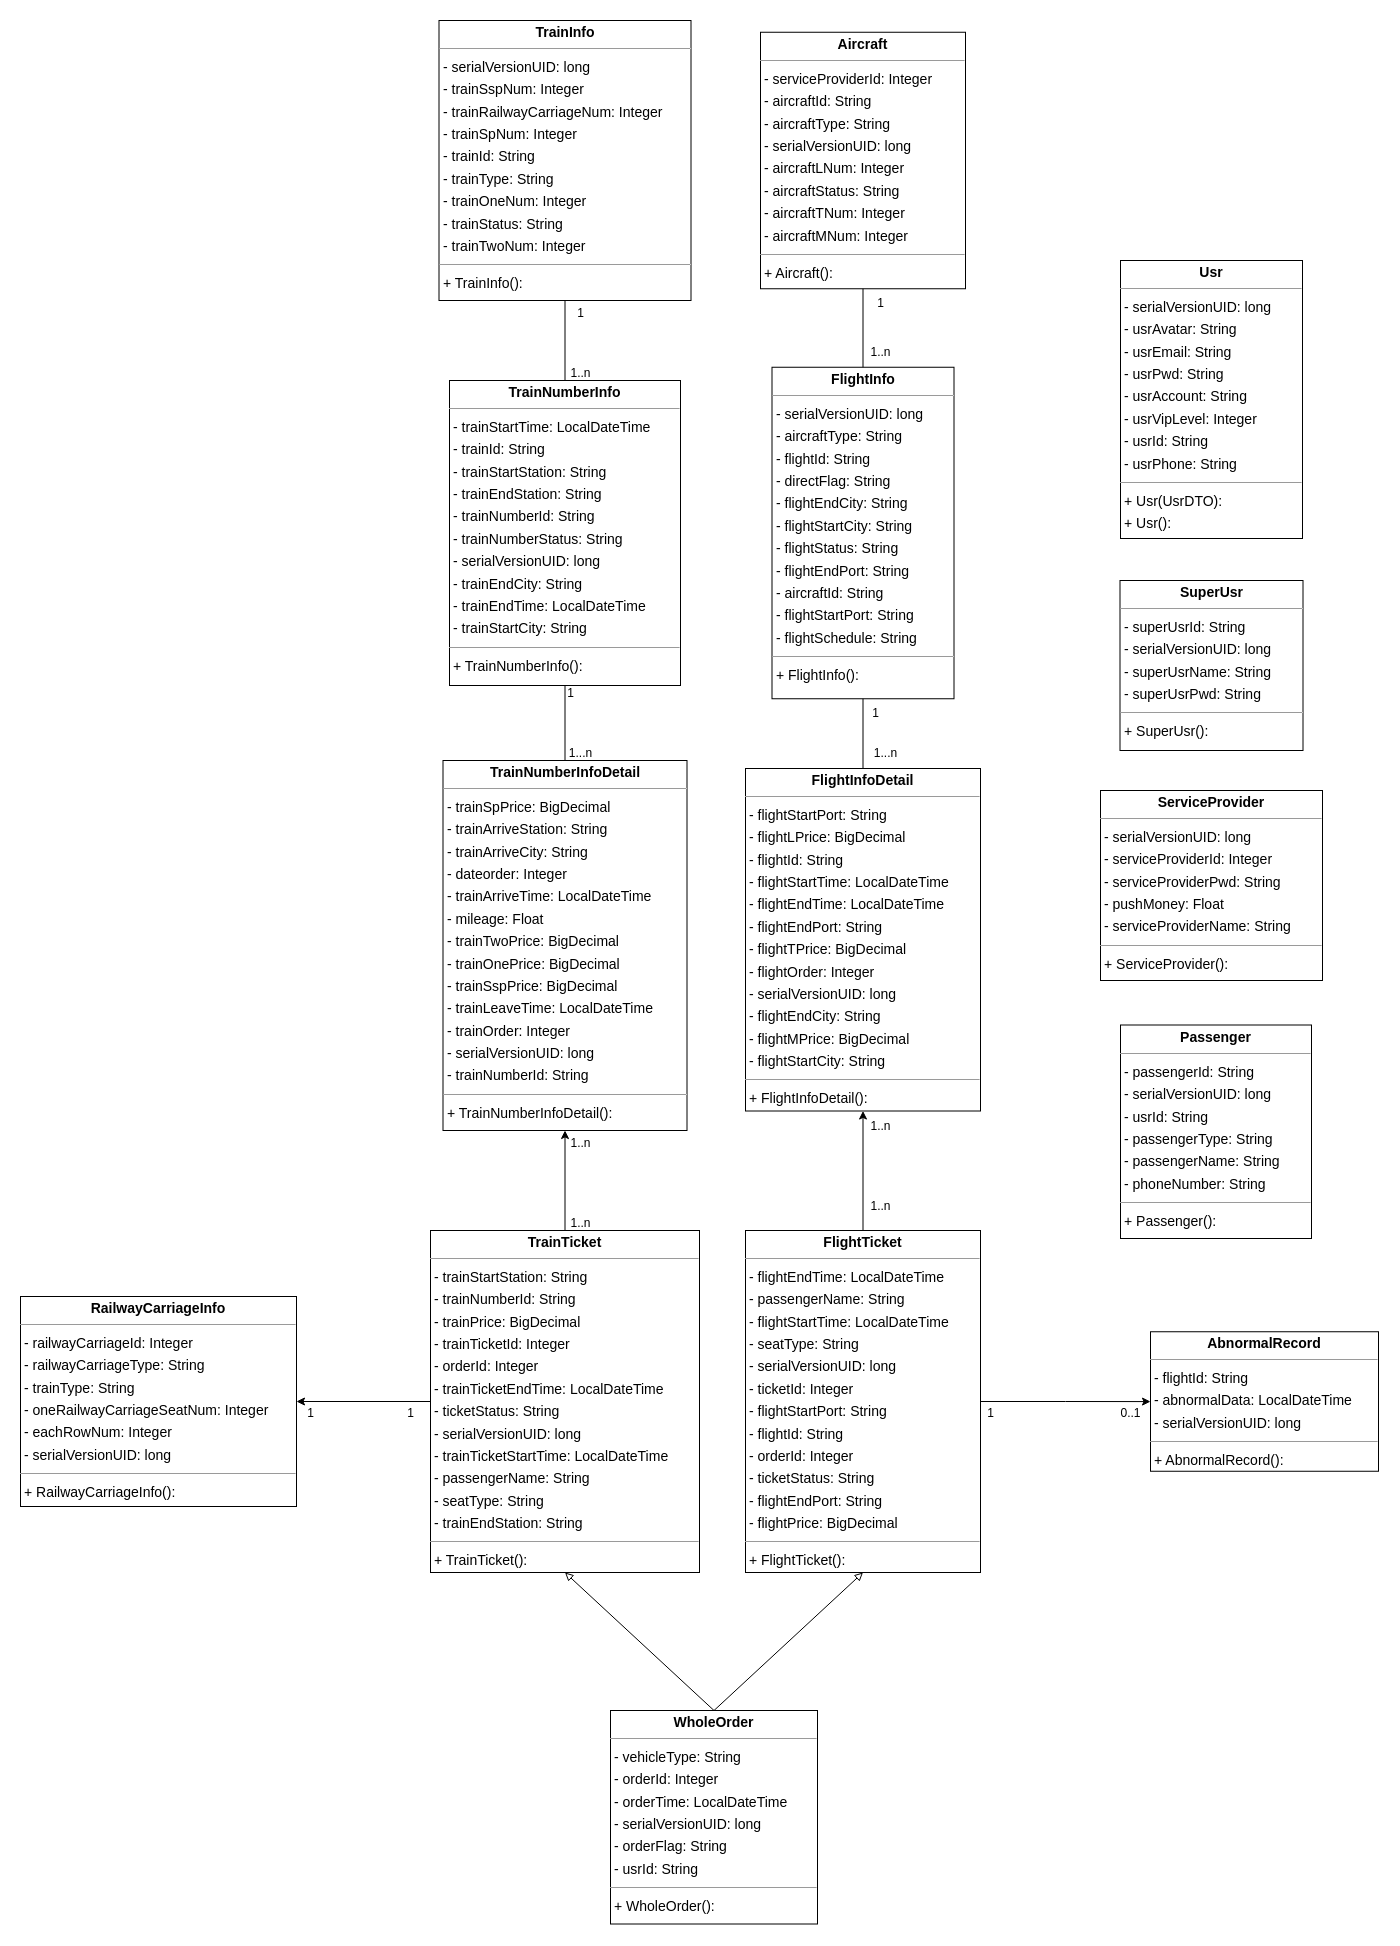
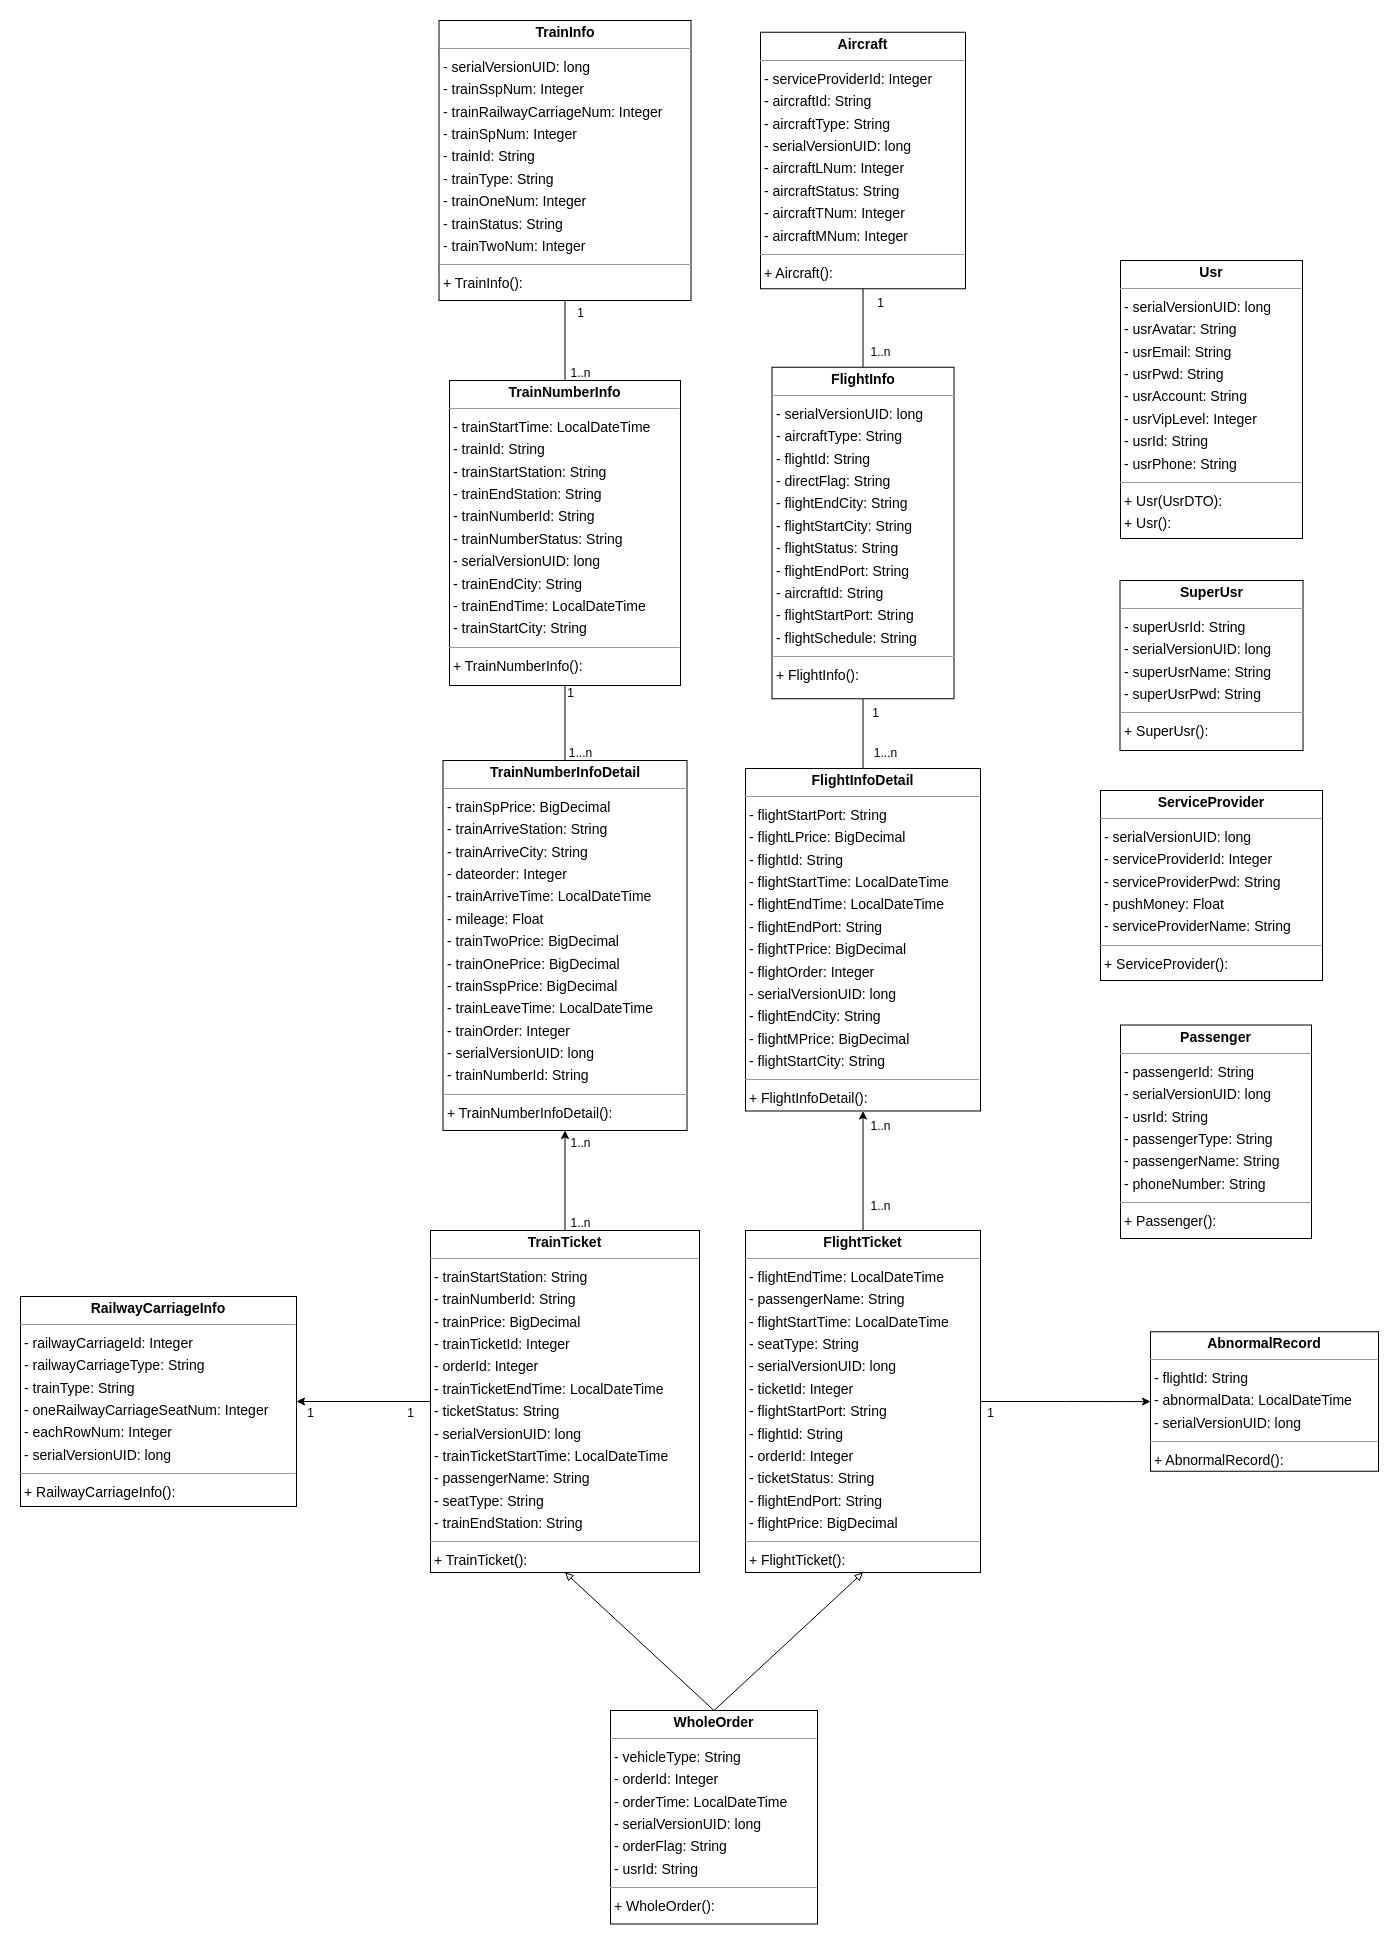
(1131, 1414) -> none
